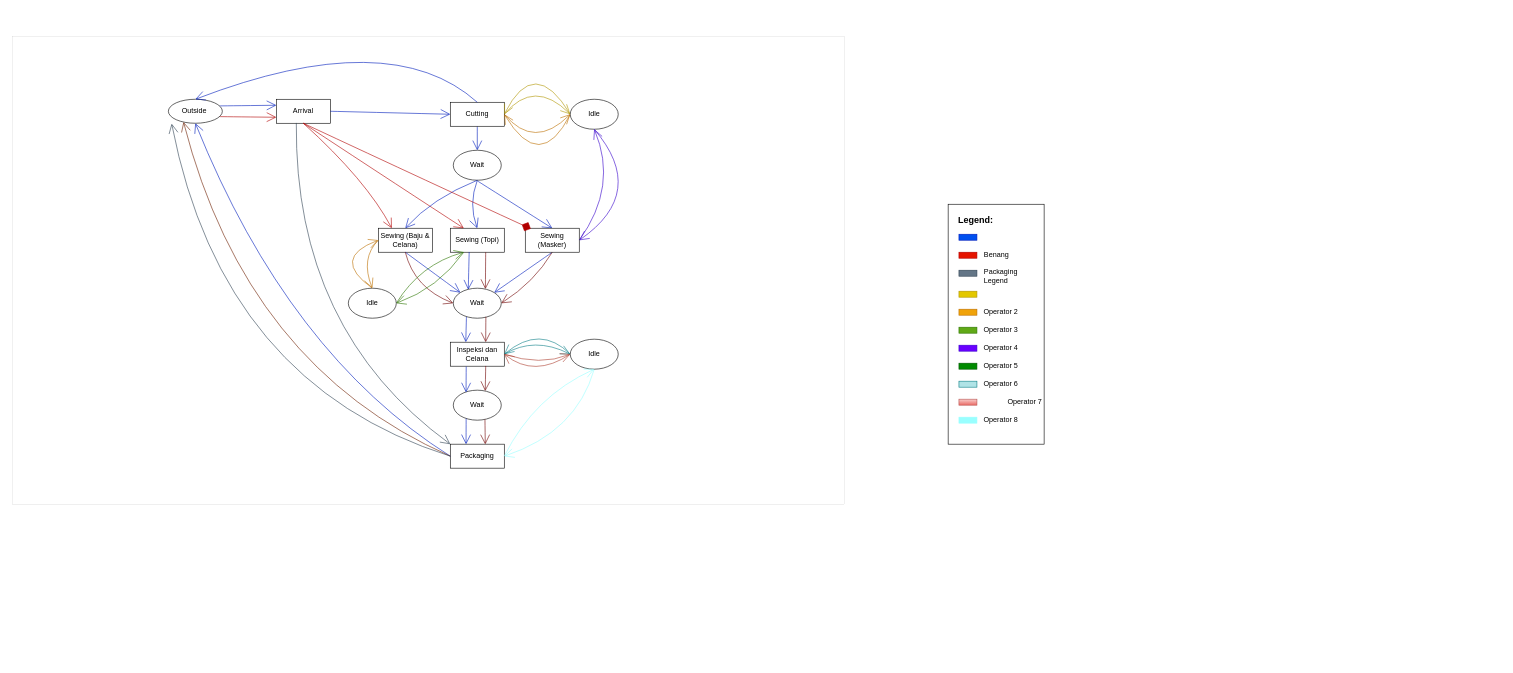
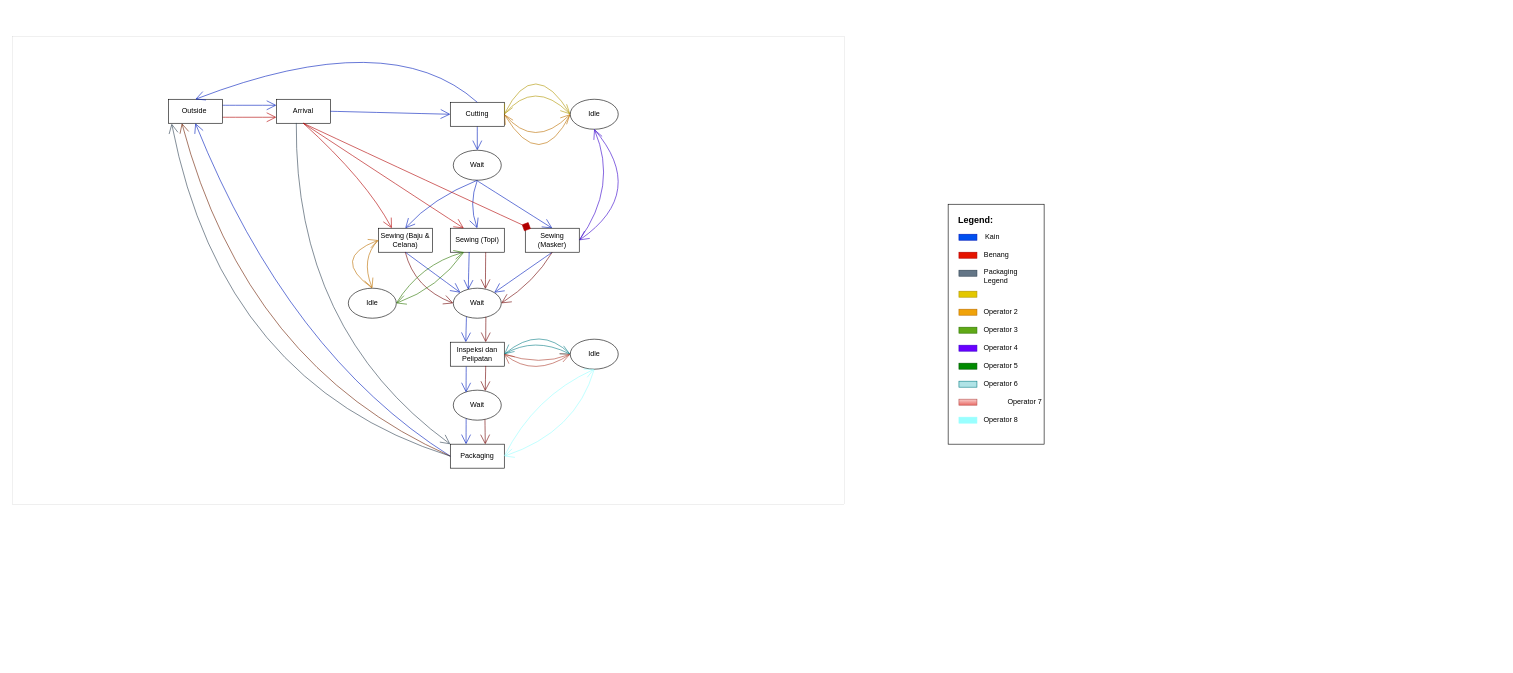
(195, 111) -> (195, 111)
none -> (996, 237)
(477, 354) -> (477, 354)
